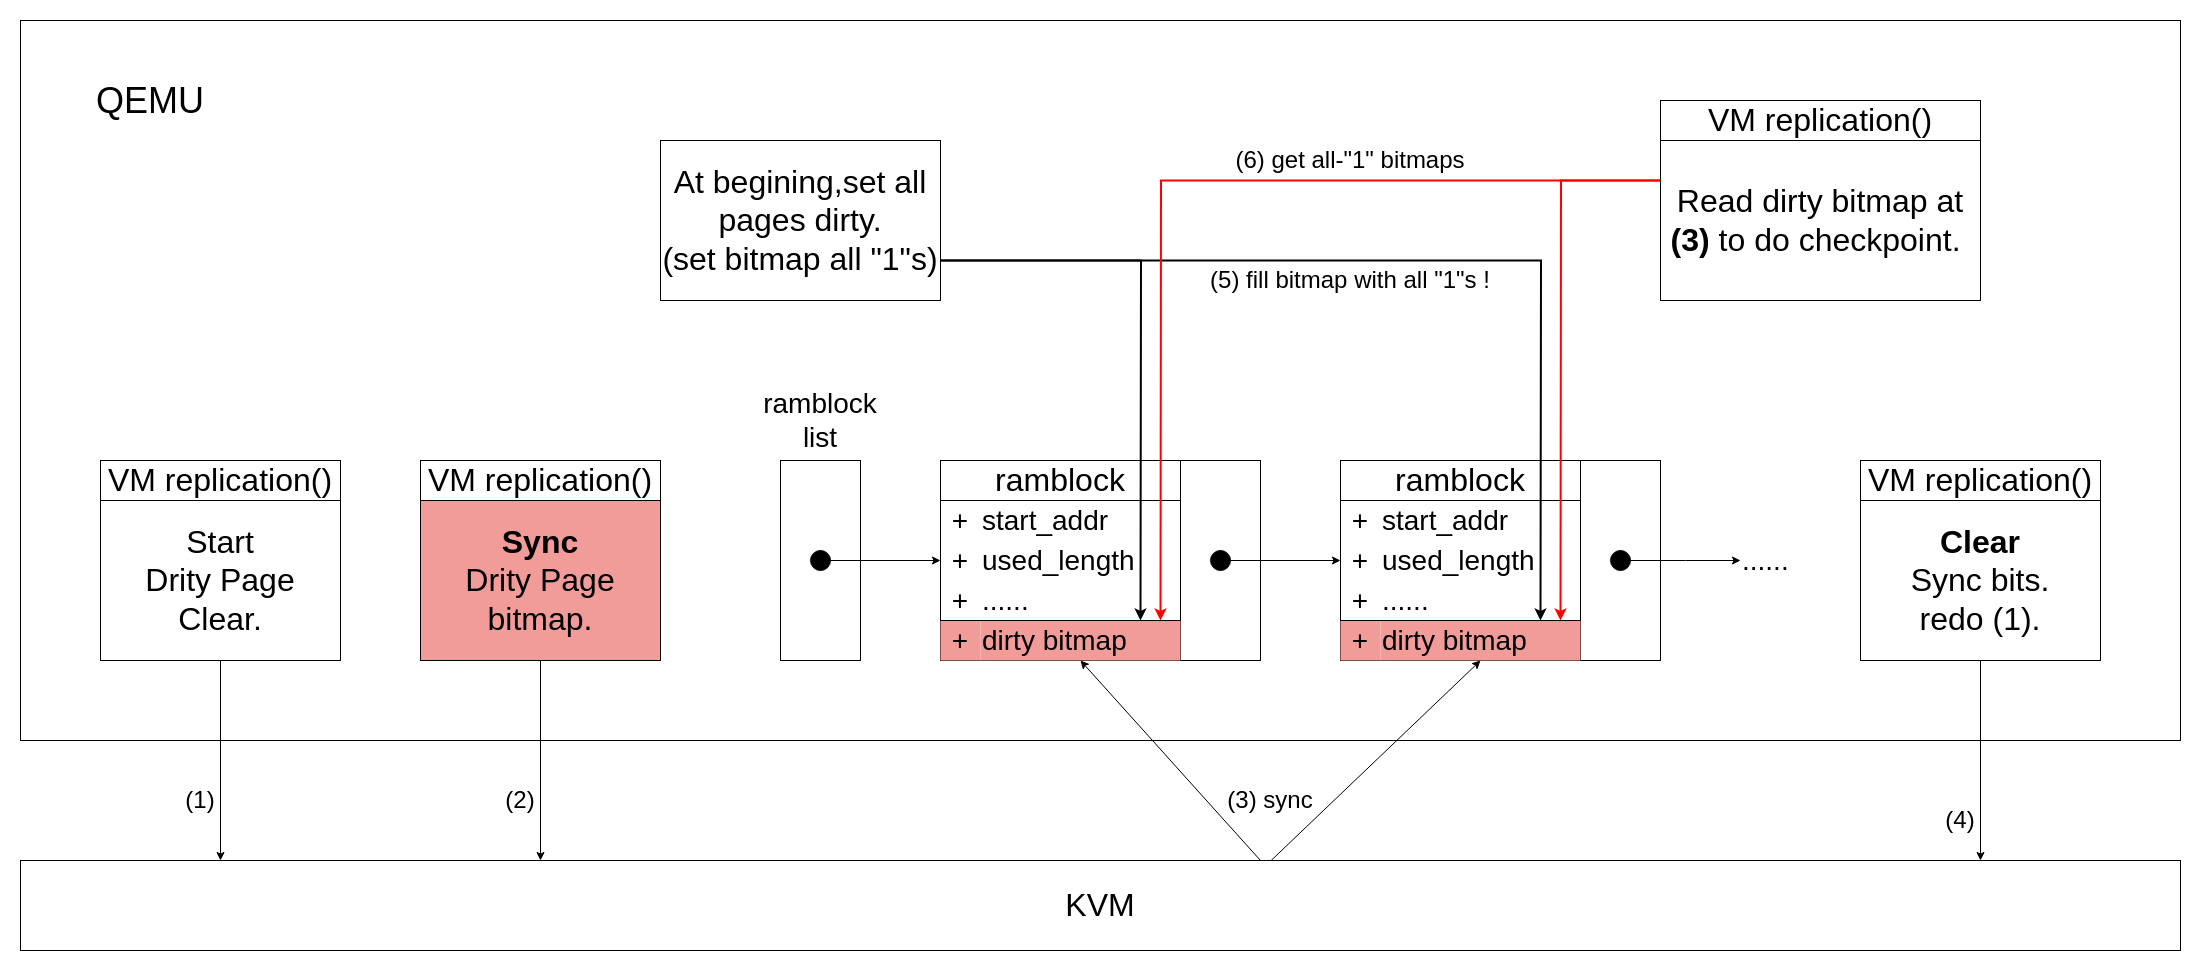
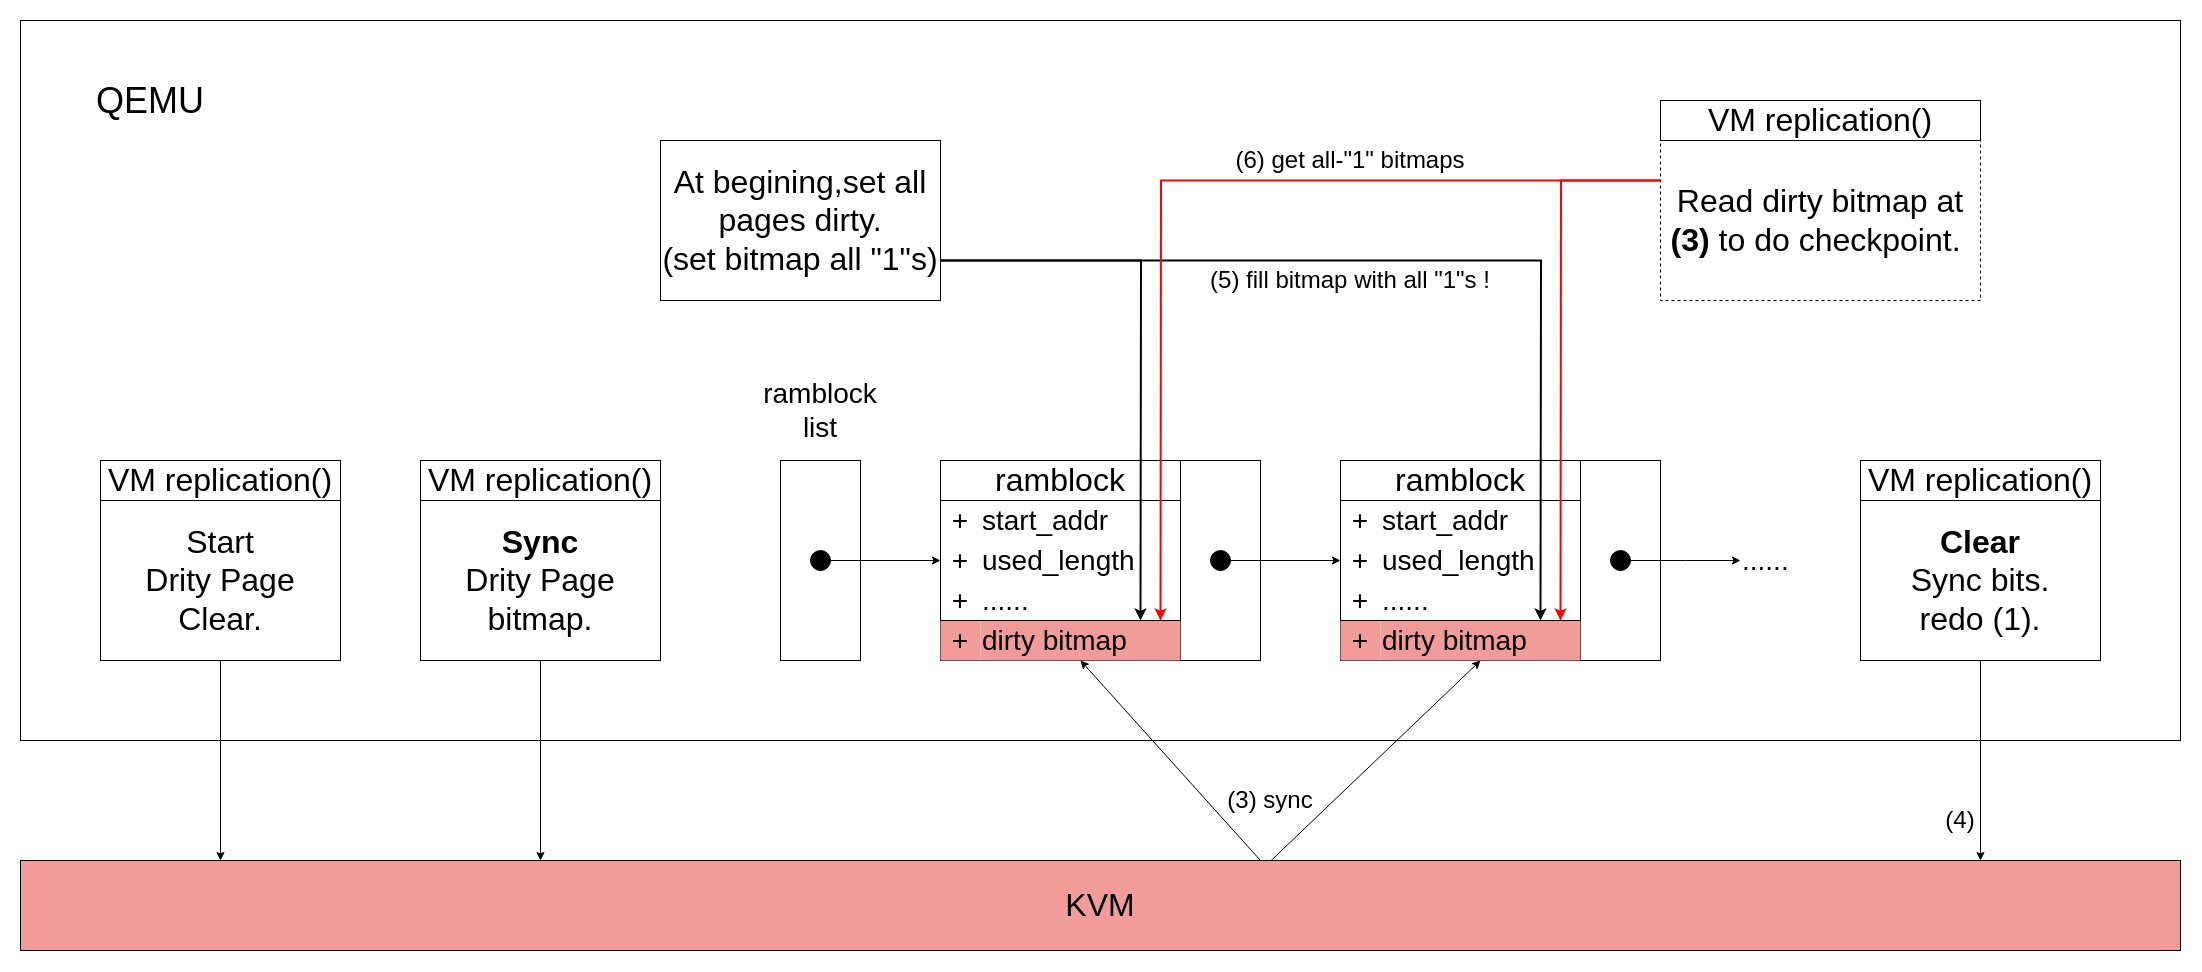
(1821, 221) -> (1821, 221)
(821, 421) -> (821, 411)
(541, 581) -> (541, 581)
(201, 801) -> none
(521, 801) -> none
(1101, 906) -> (1101, 906)
